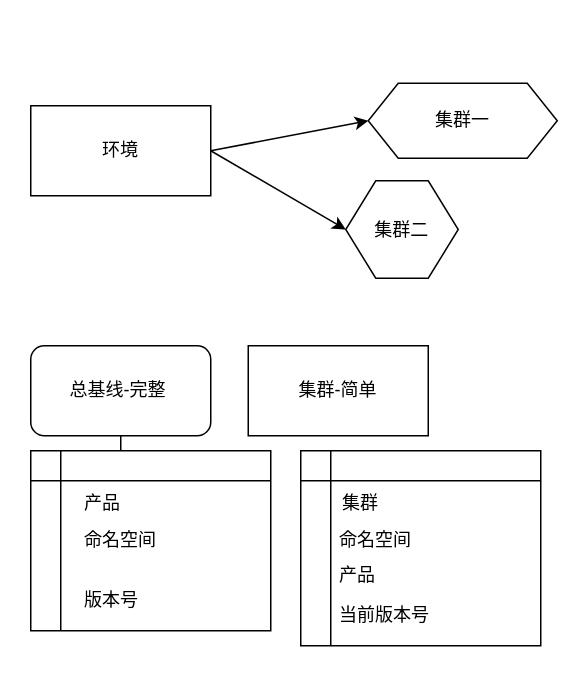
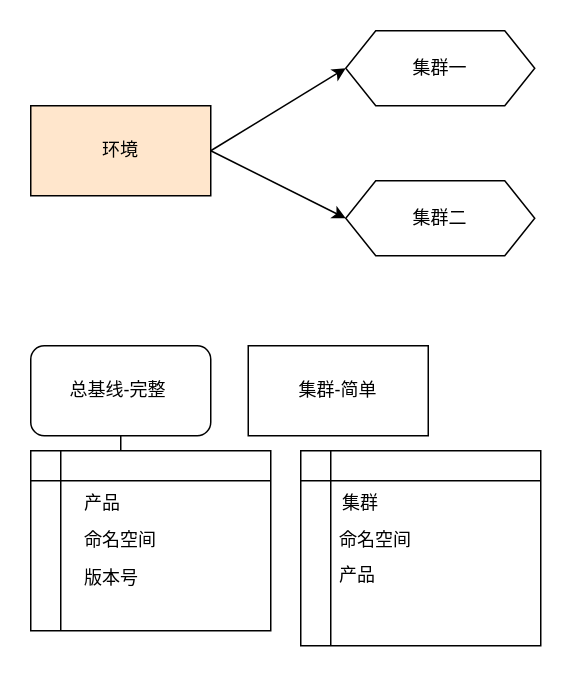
(463, 121) -> (440, 68)
(121, 151) -> (121, 151)
(402, 230) -> (440, 218)
(136, 601) -> (136, 578)
(391, 616) -> none
